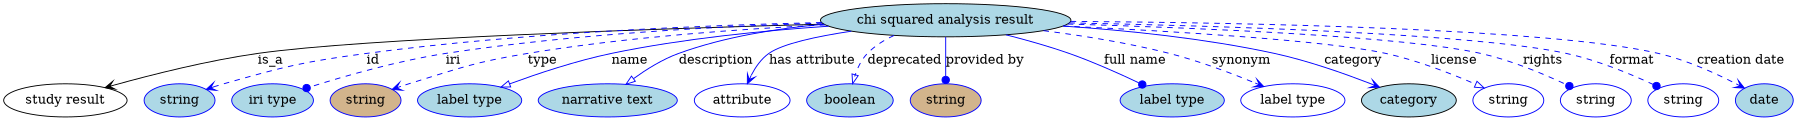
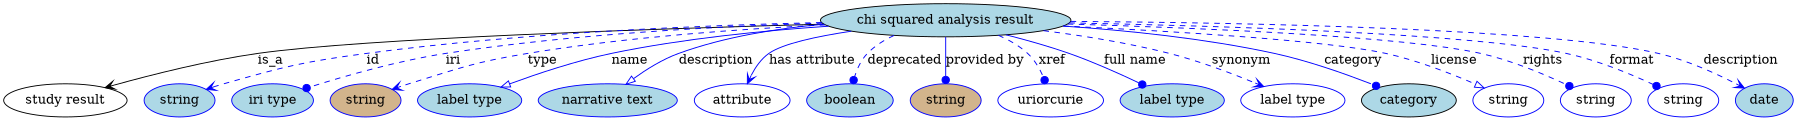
(1219, 43) -> (1219, 43)
(869, 51) -> (869, 51)
(1741, 60) -> (1741, 60)
none -> (1051, 100)
